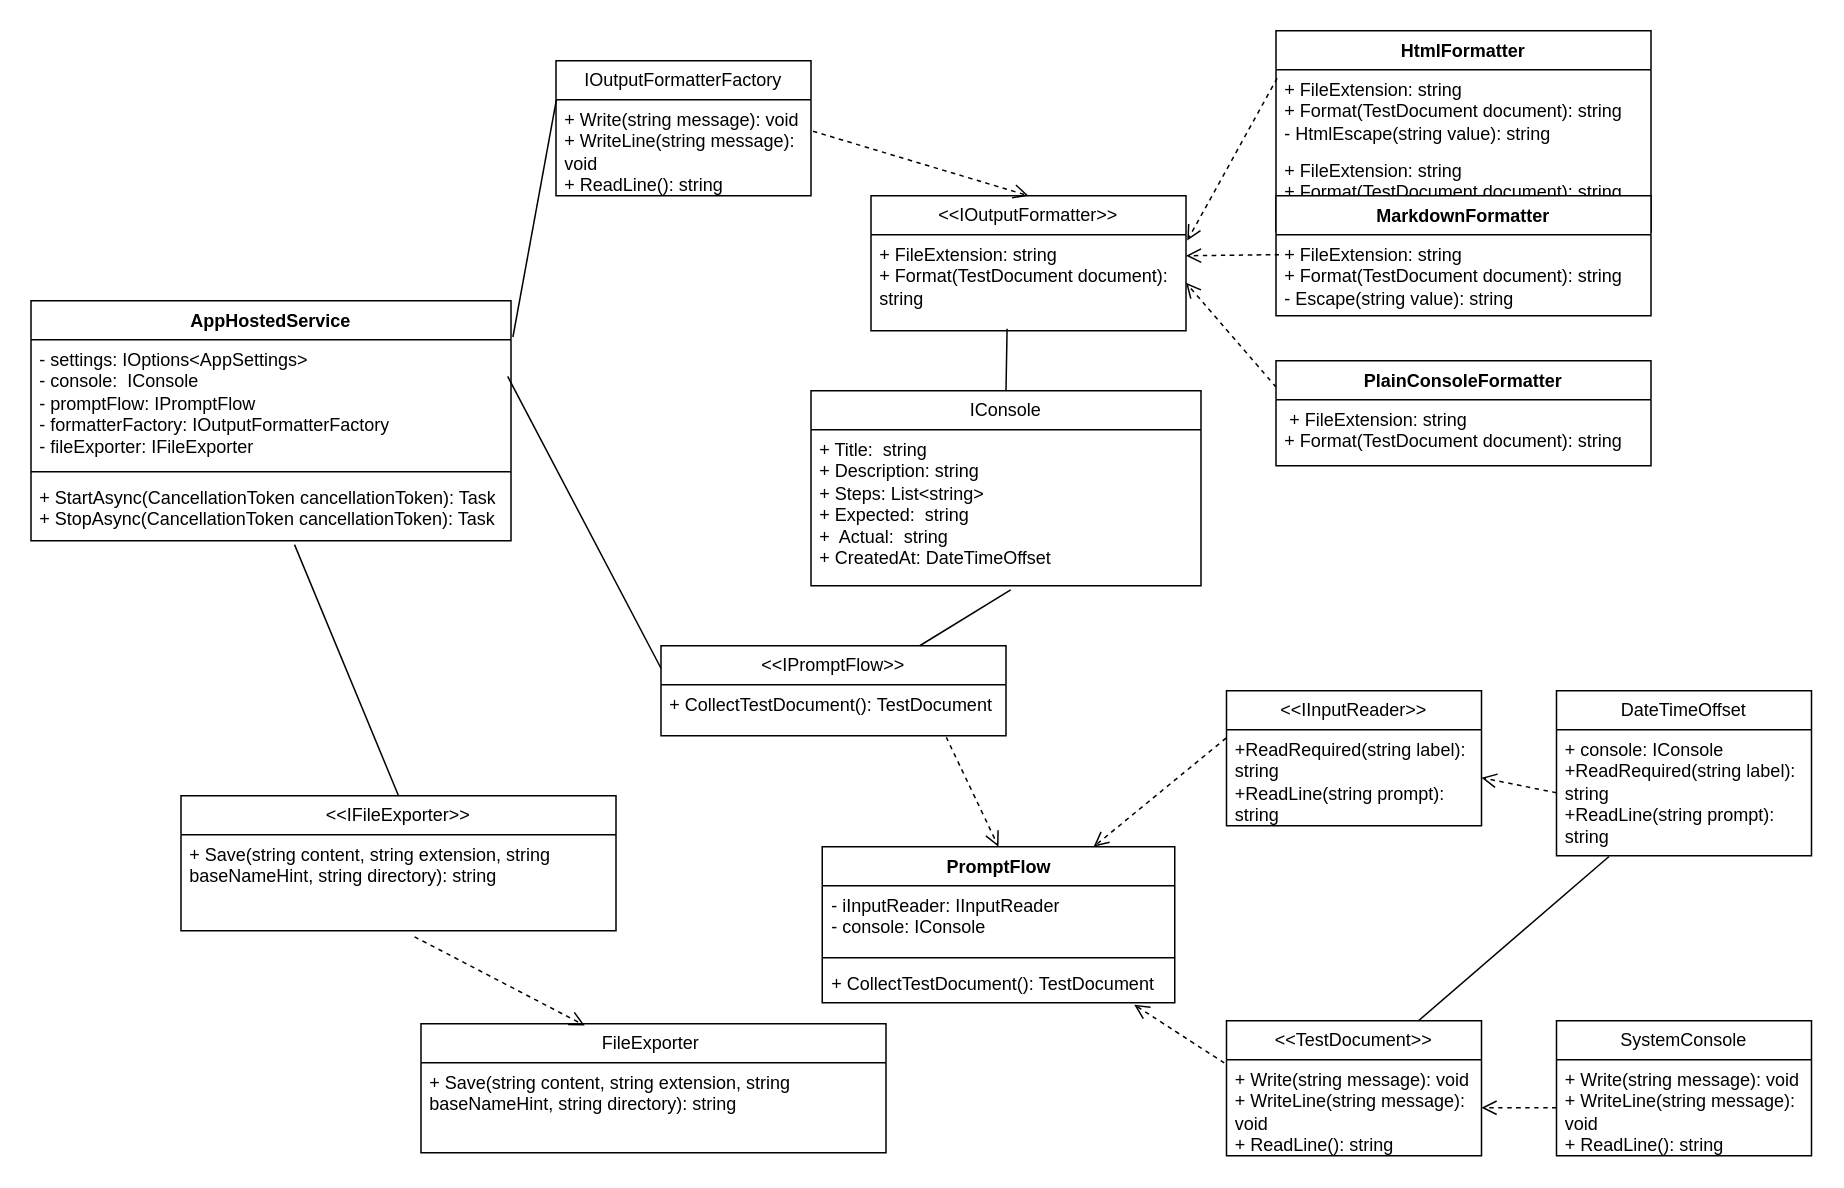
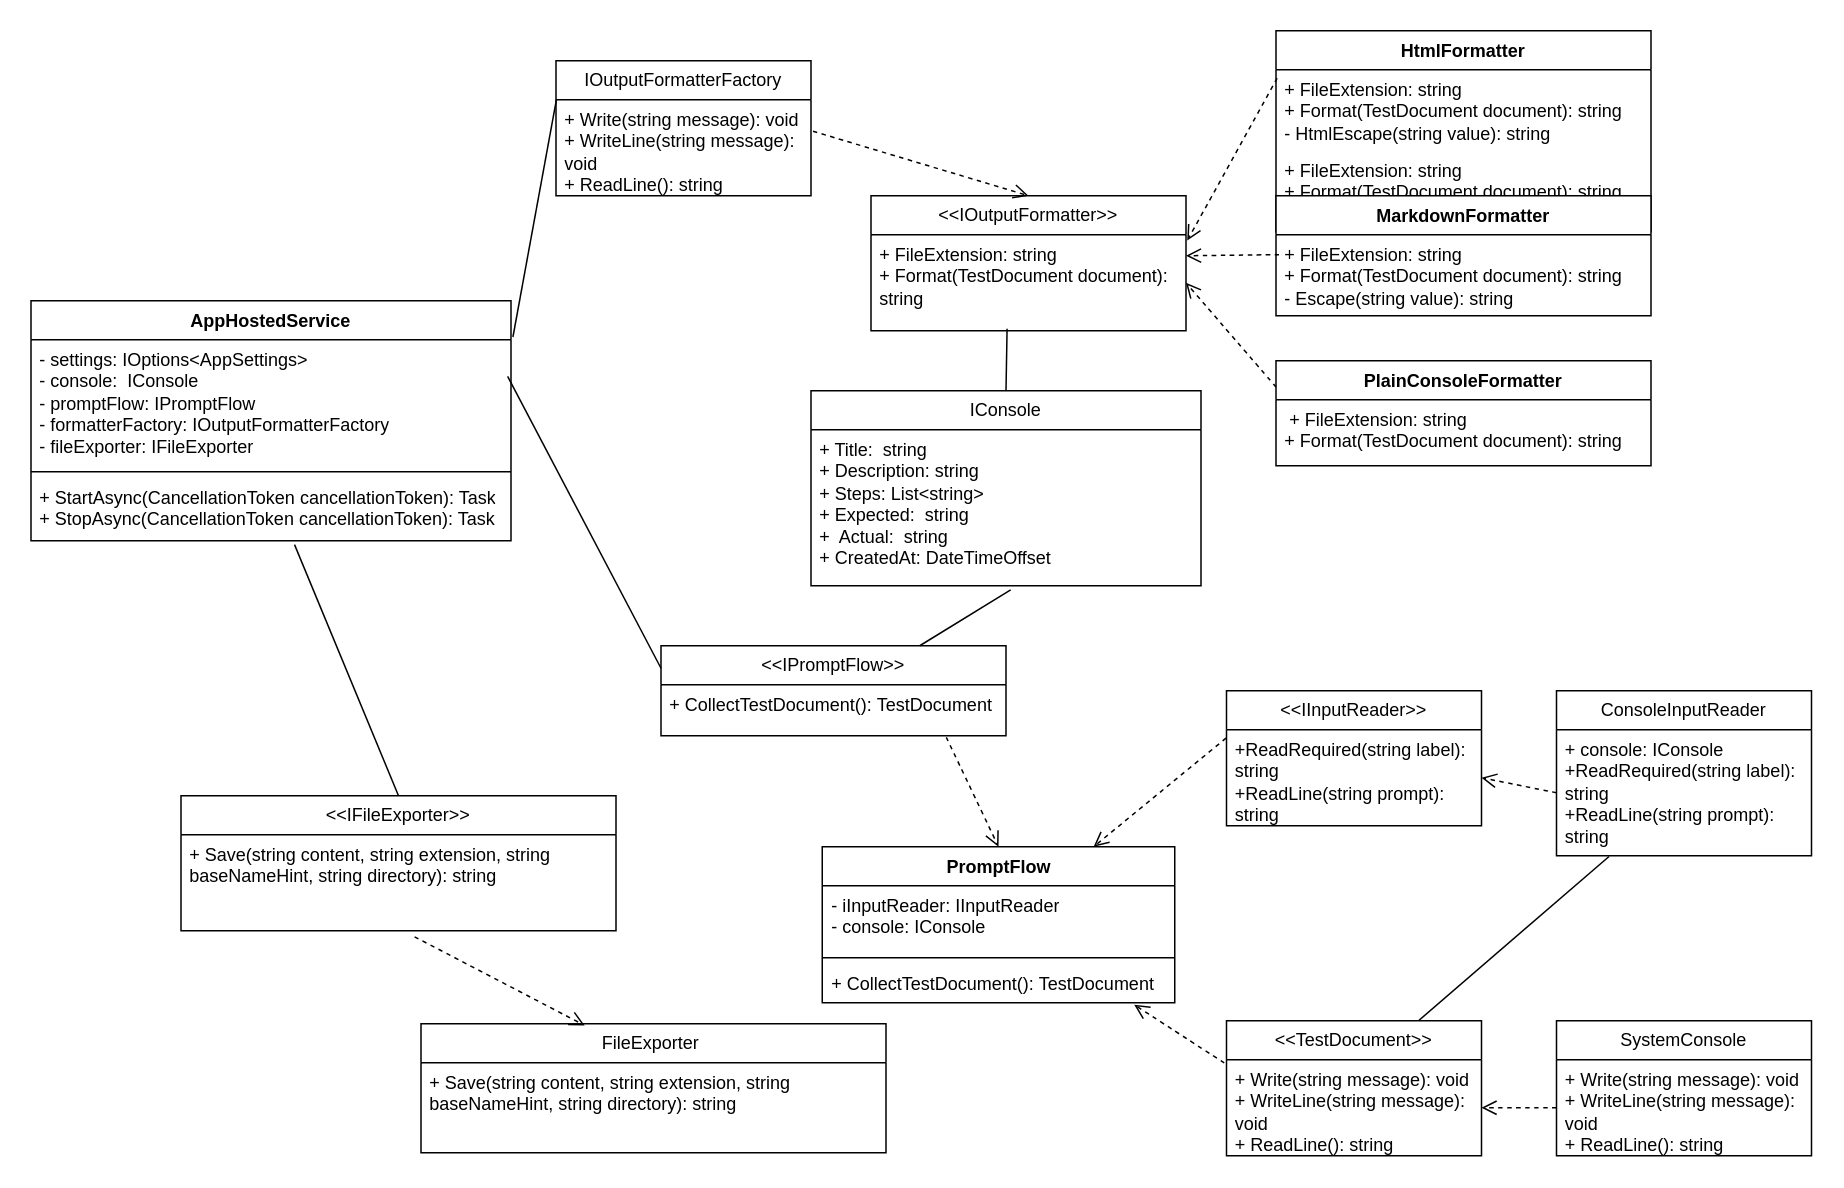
(1684, 710) -> (1684, 710)
